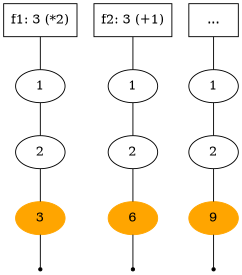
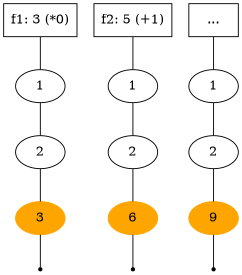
(40, 20) -> (40, 20)
(133, 20) -> (133, 20)
